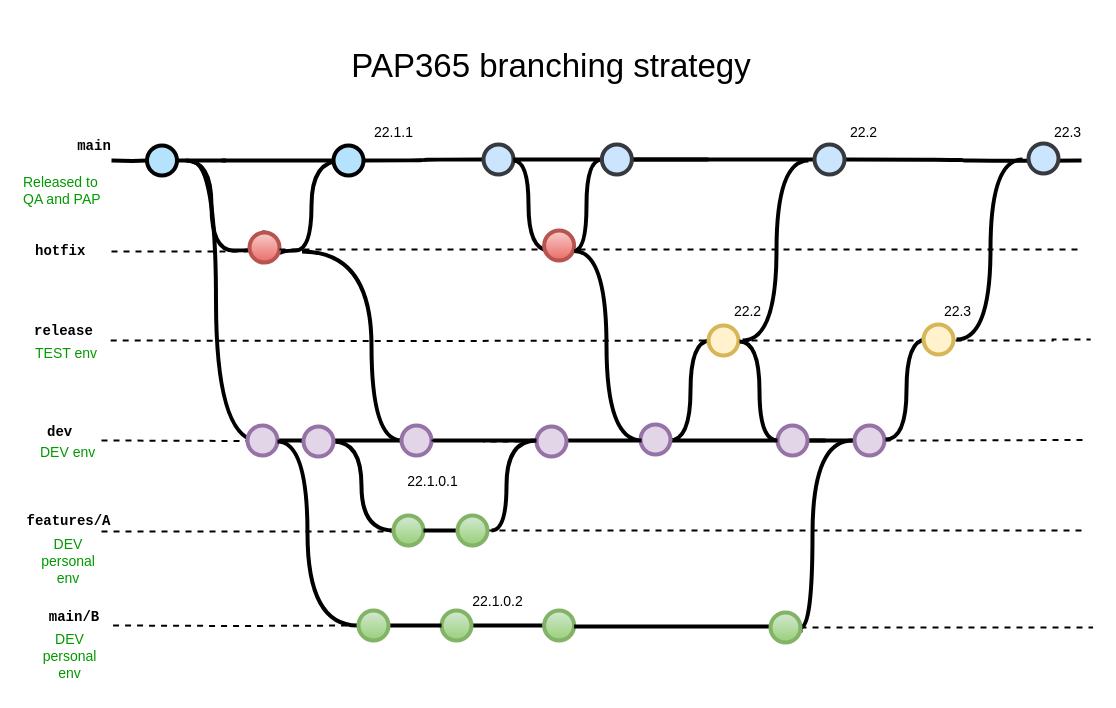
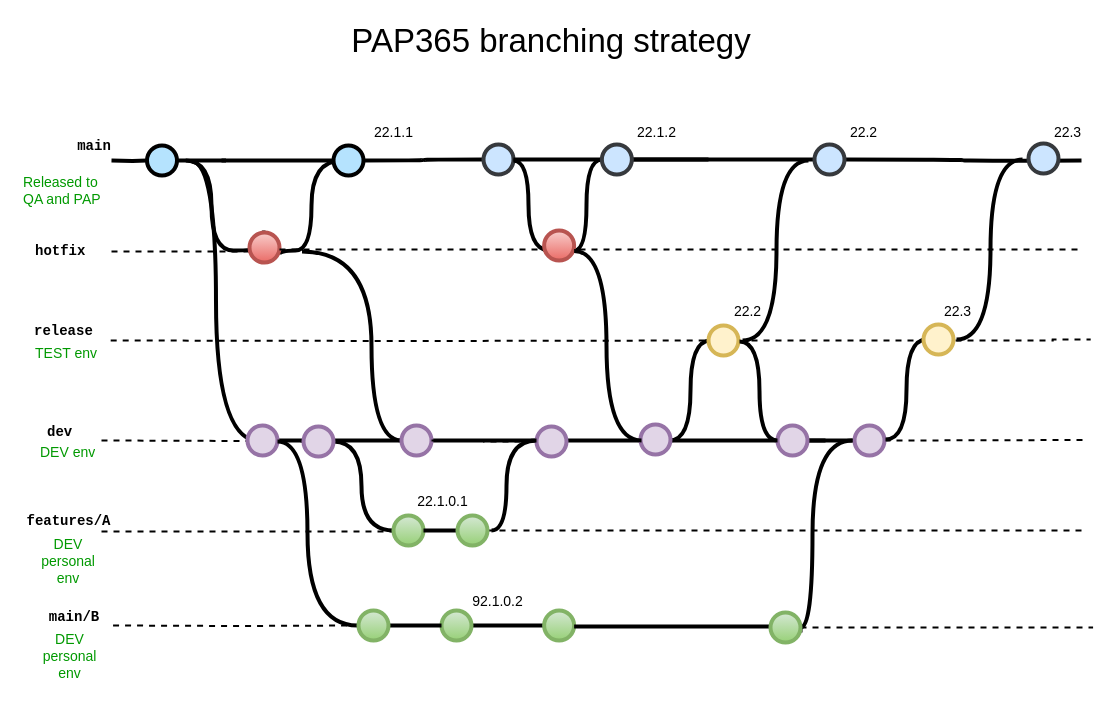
(552, 66) -> (552, 41)
none -> (657, 132)
(433, 481) -> (443, 501)
(498, 601) -> (498, 601)
